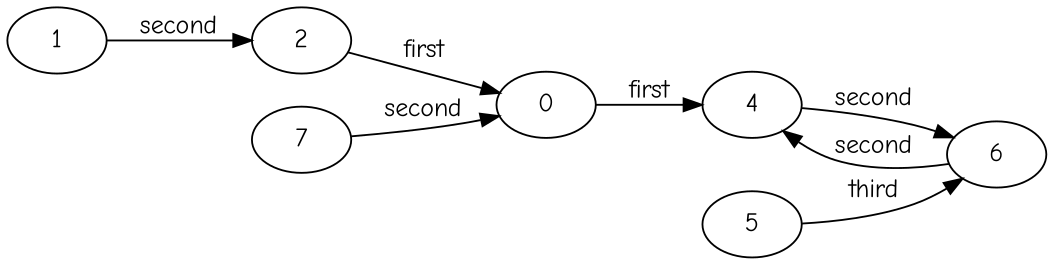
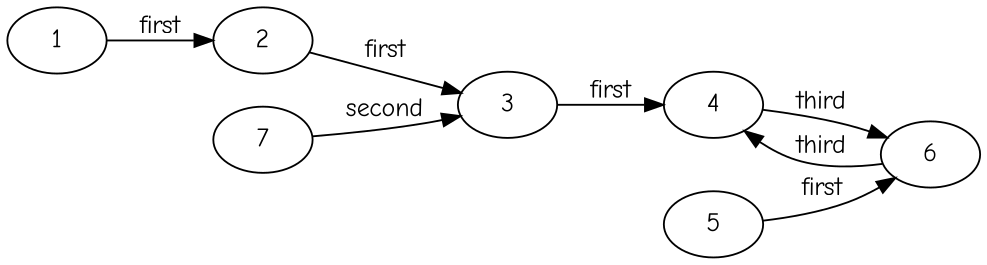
(179, 27) -> (160, 27)
(874, 98) -> (822, 102)
(546, 105) -> (508, 105)
(874, 146) -> (822, 146)
(874, 190) -> (822, 188)
